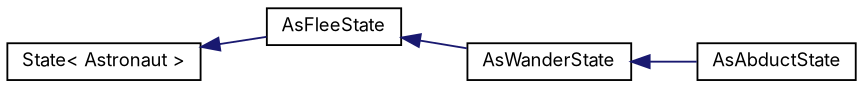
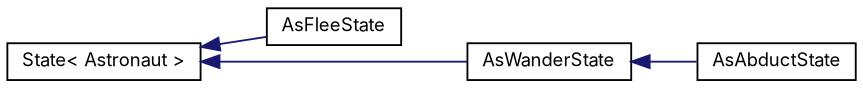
(443, 44) -> (343, 62)
